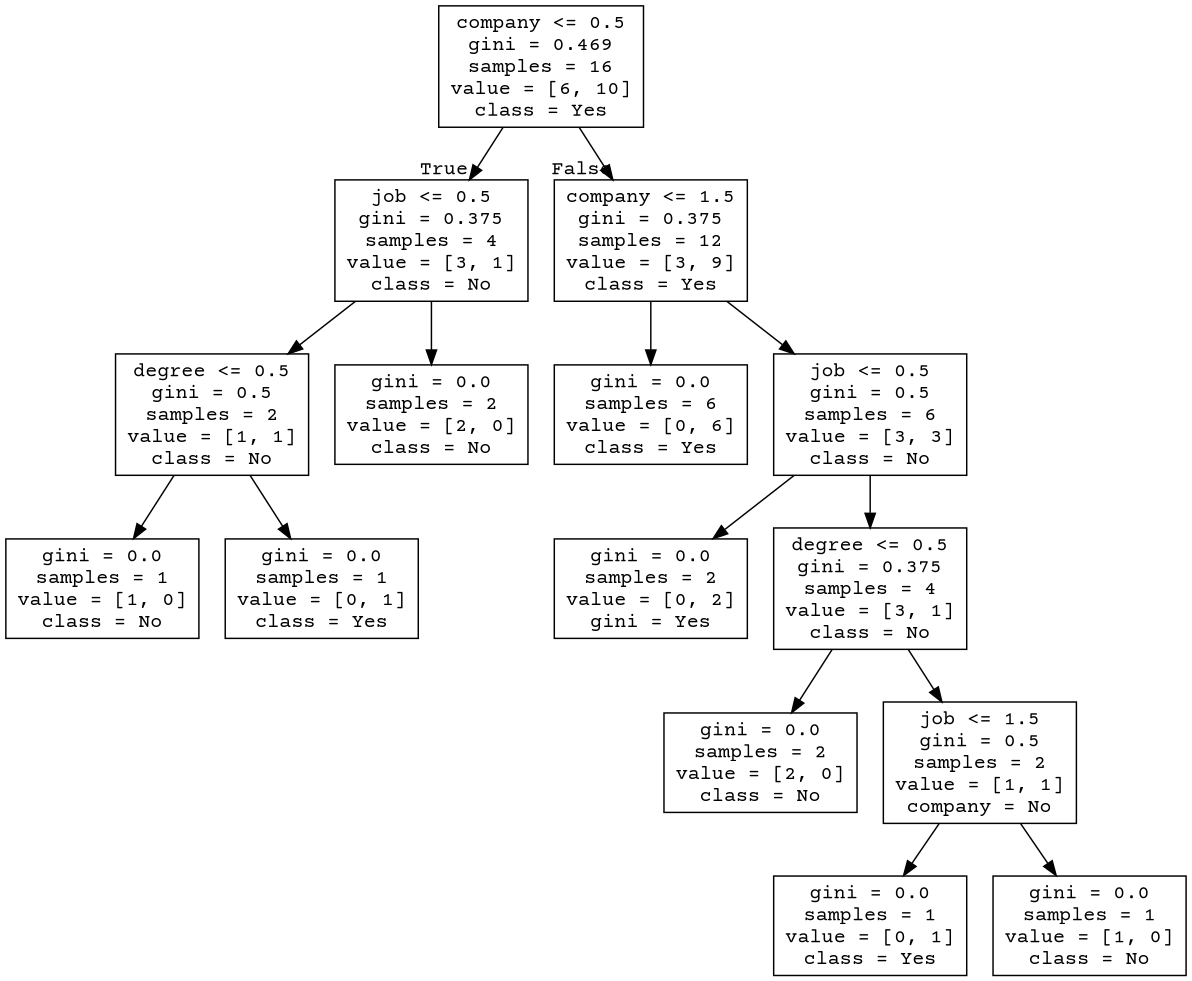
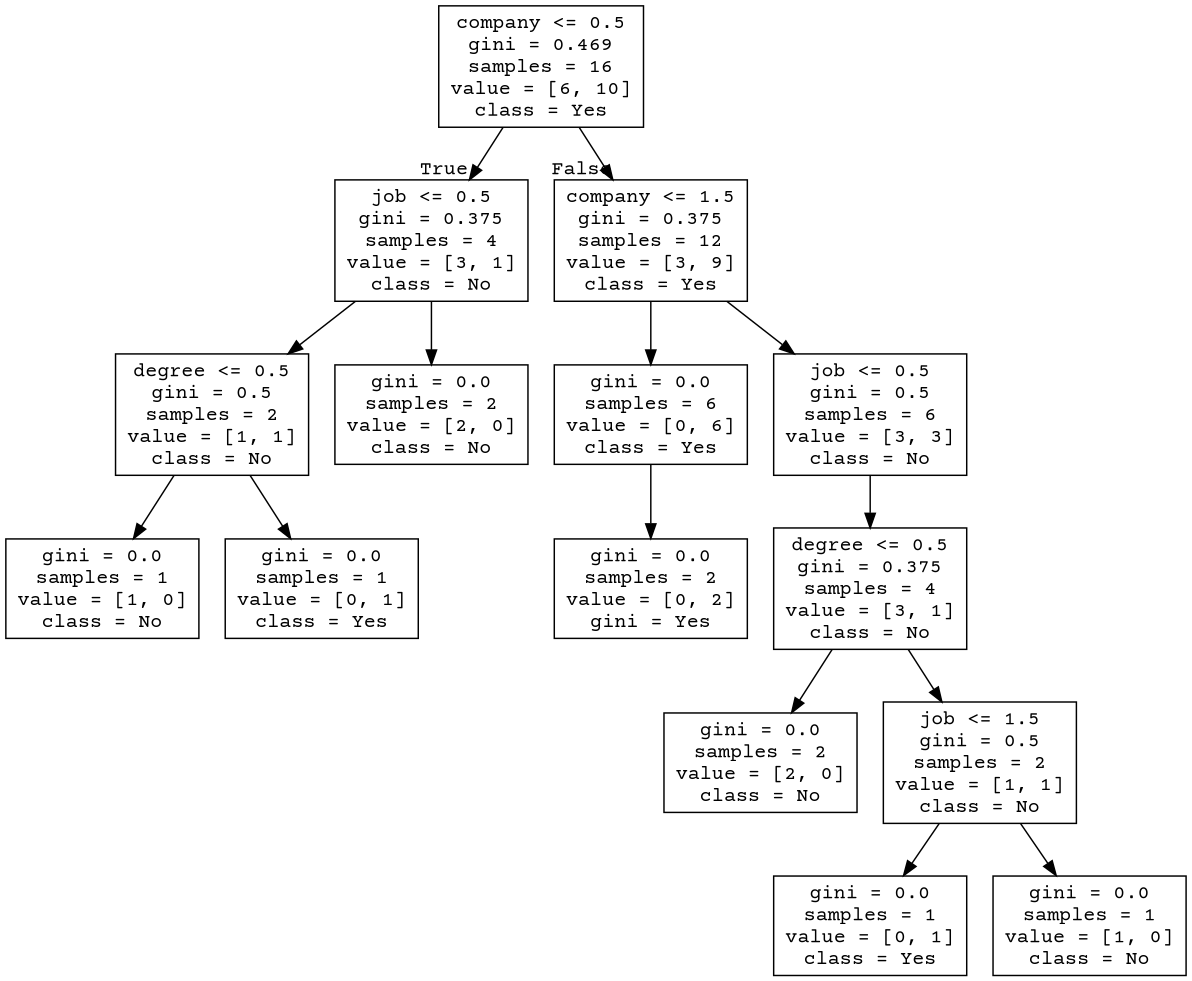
(760, 502) -> (651, 494)
(980, 763) -> (980, 763)
